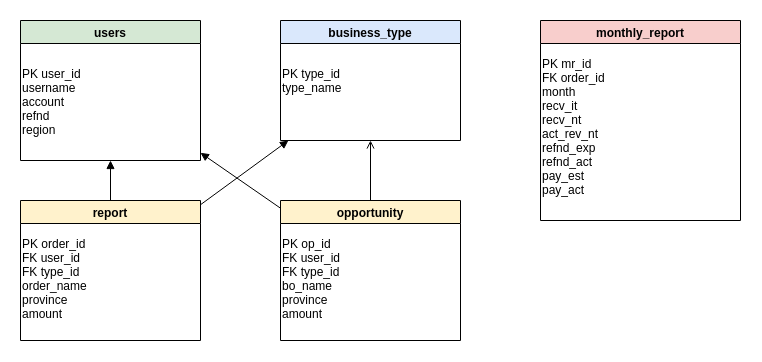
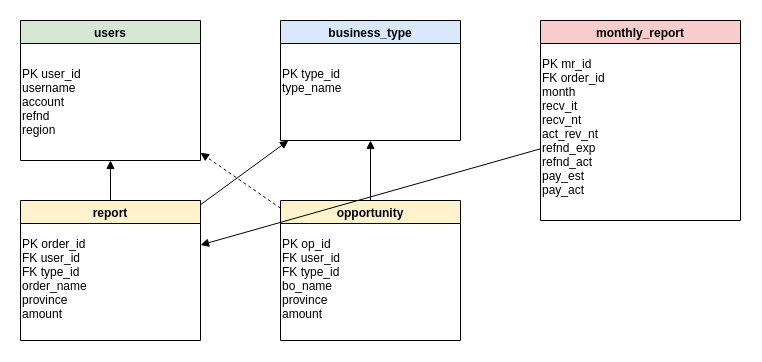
(371, 147) -> (371, 150)
(243, 183) -> (243, 183)
none -> (373, 196)
